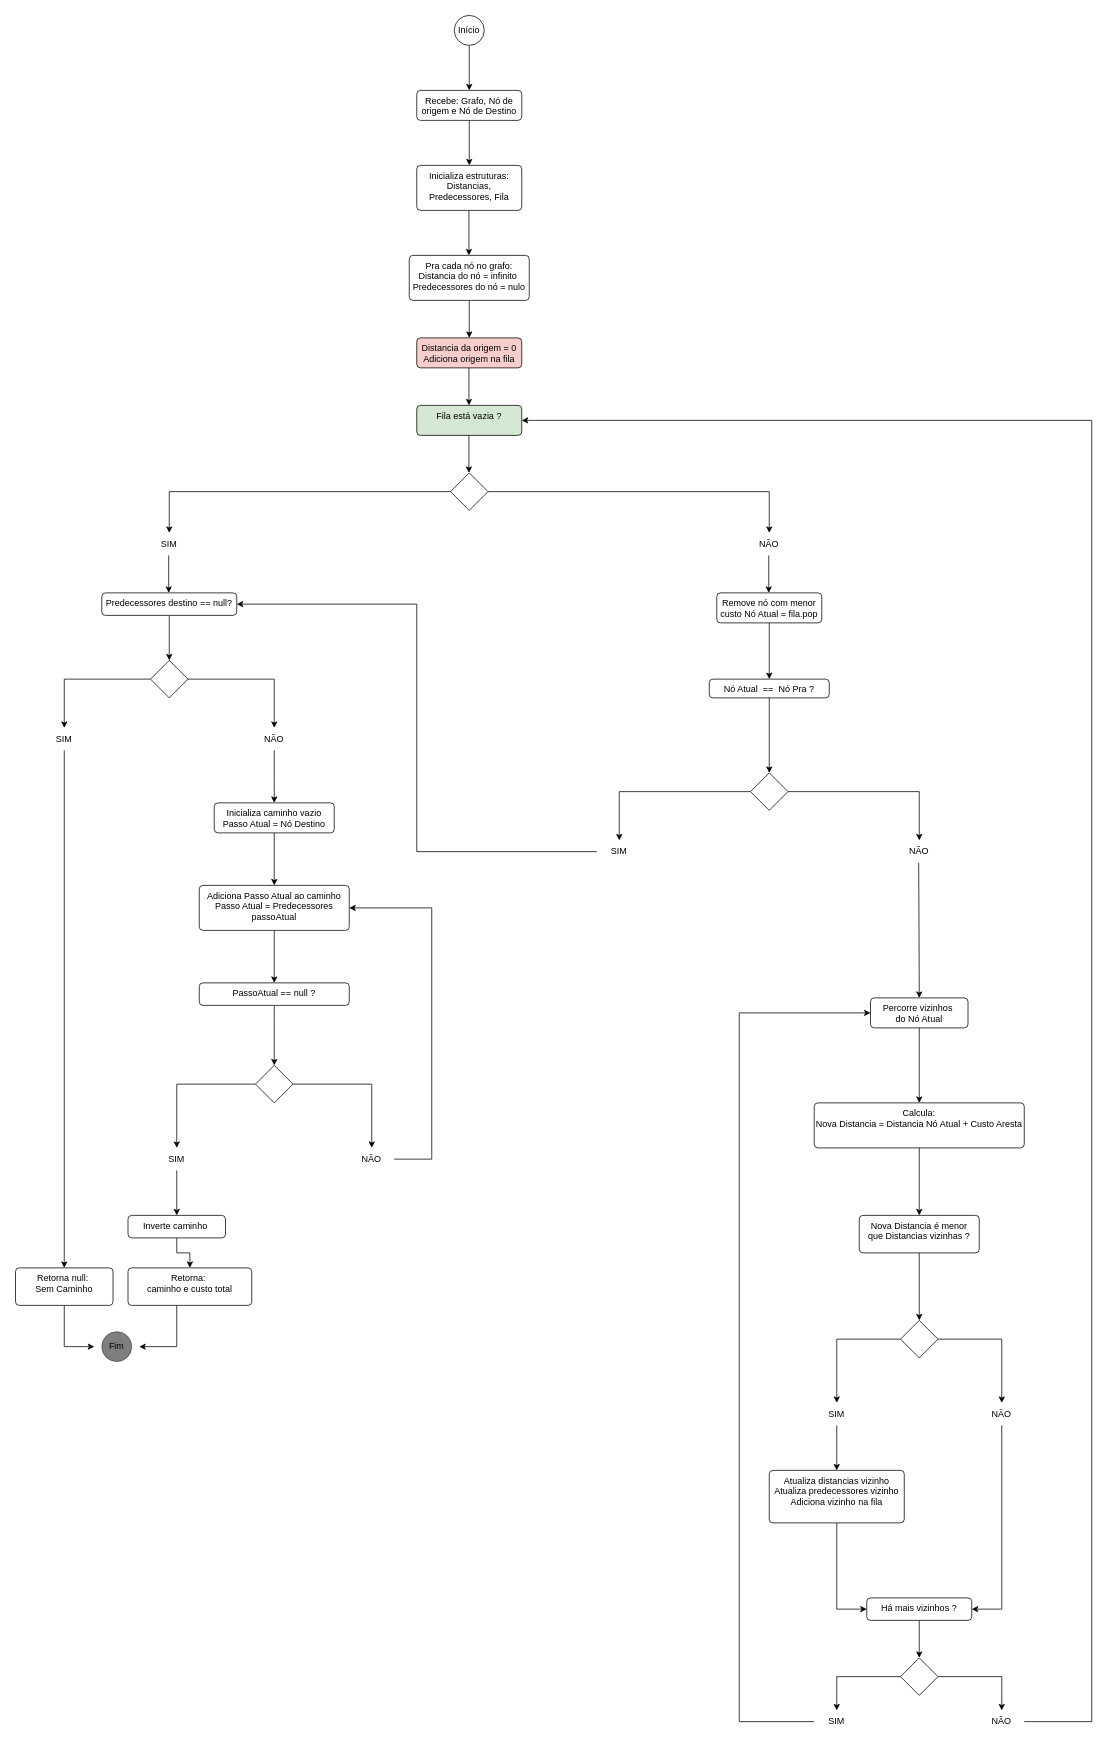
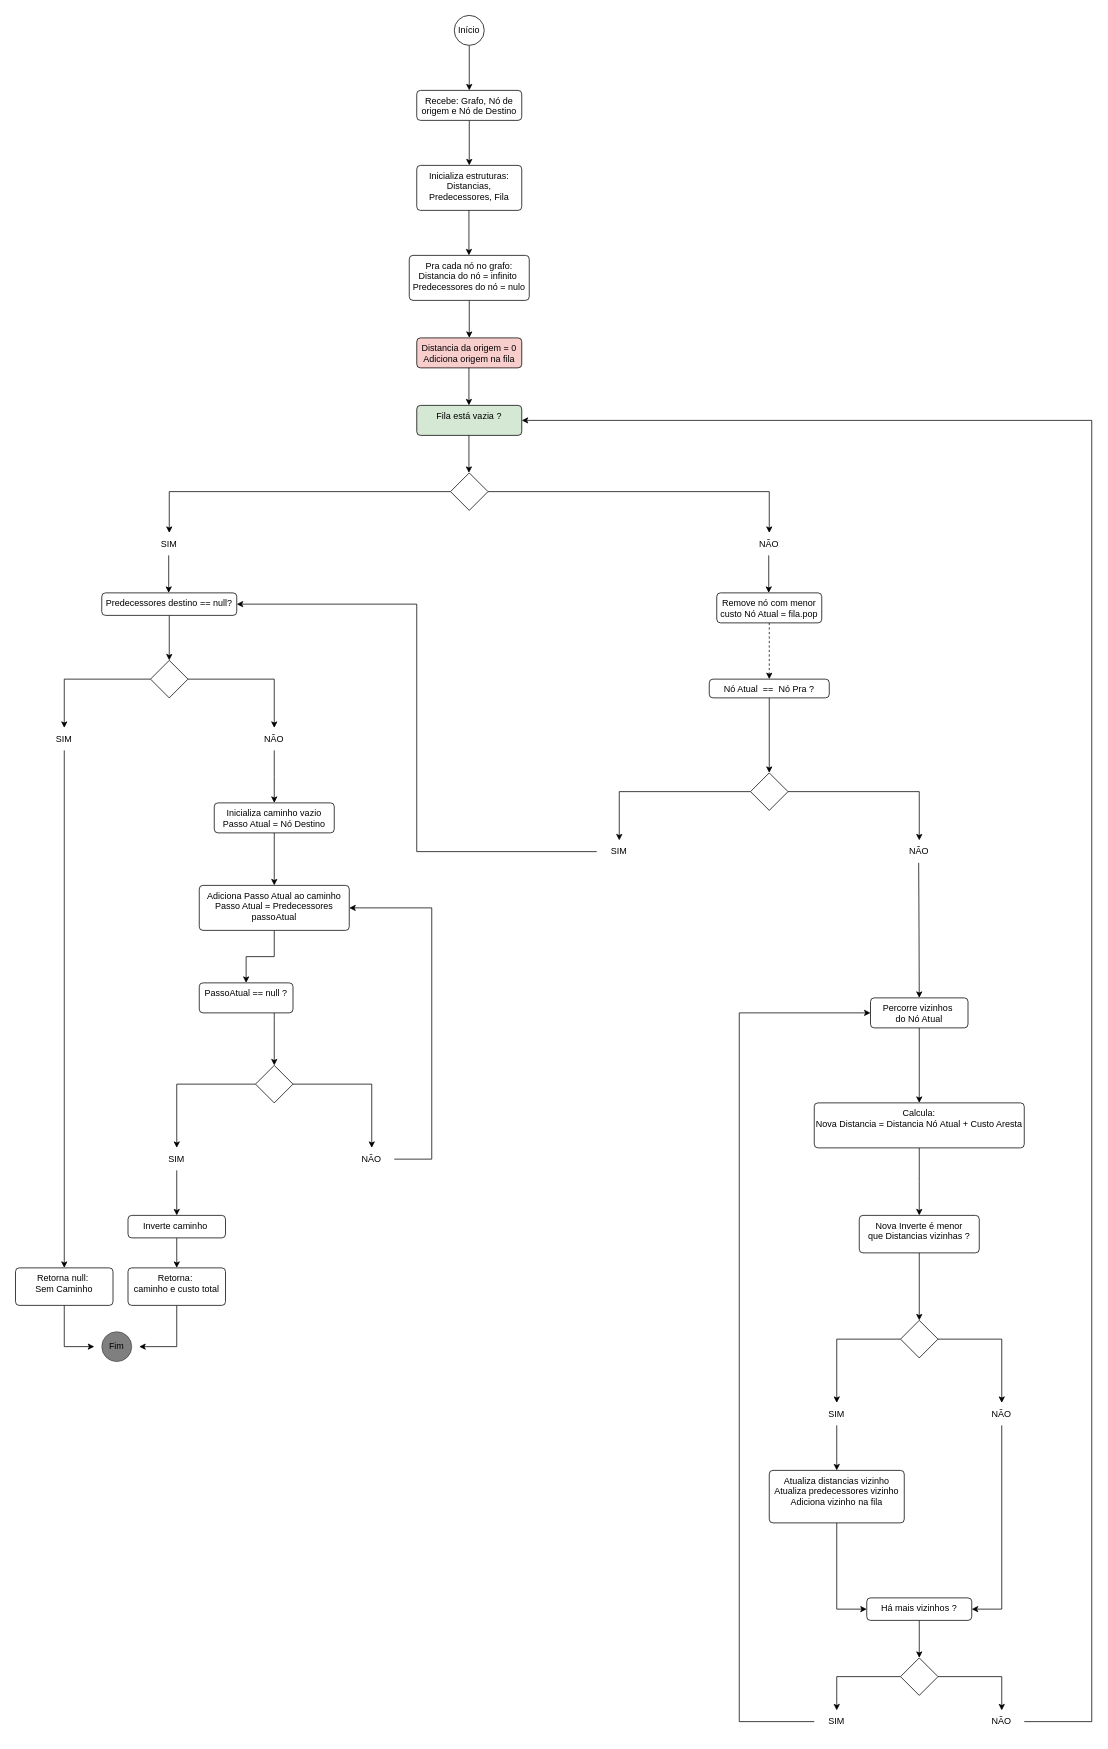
(769, 648) -> (769, 648)
(274, 994) -> (246, 998)
(919, 1231) -> (919, 1231)
(190, 1287) -> (177, 1287)
